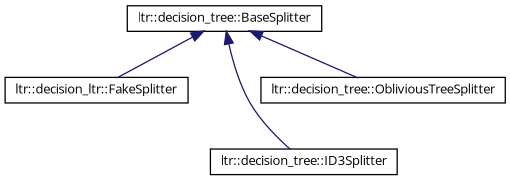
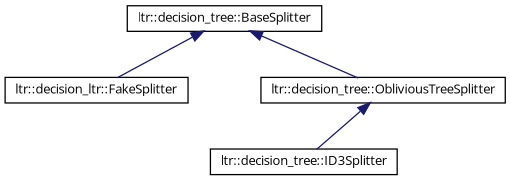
(250, 103) -> (339, 130)
